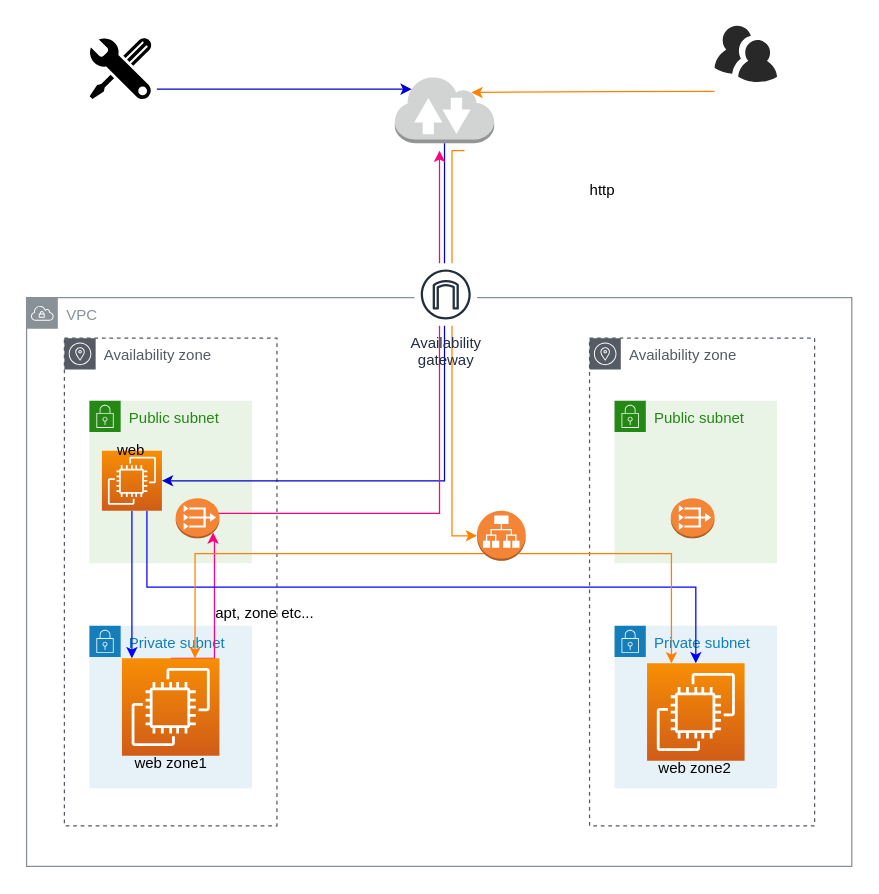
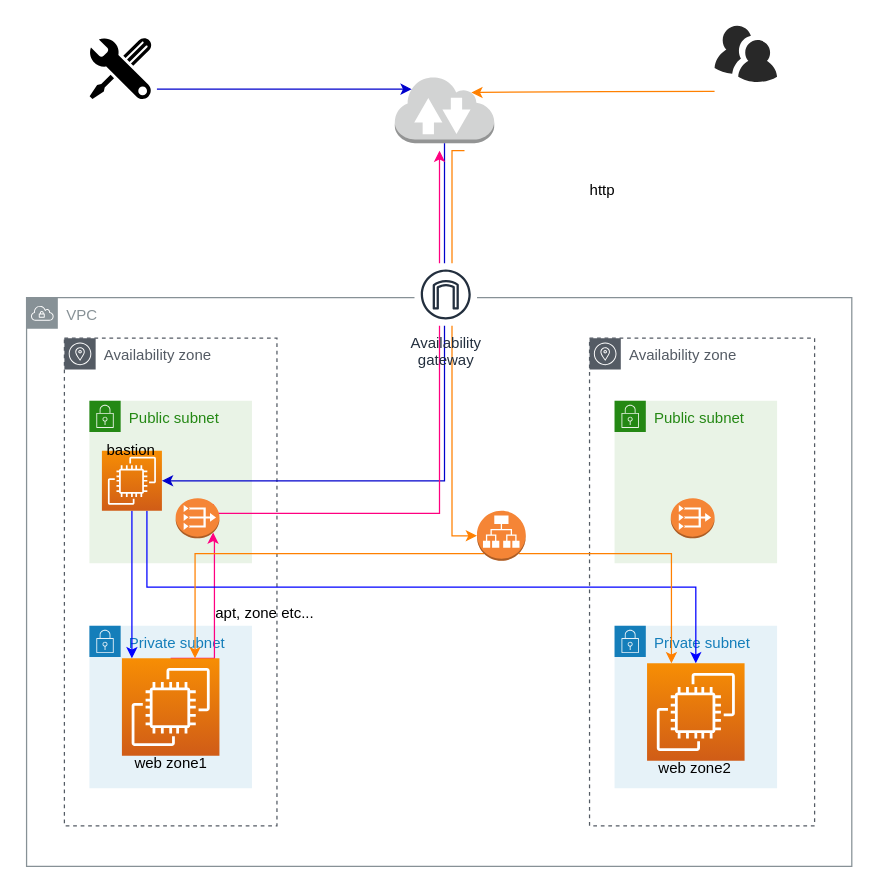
(131, 451) -> (131, 451)
